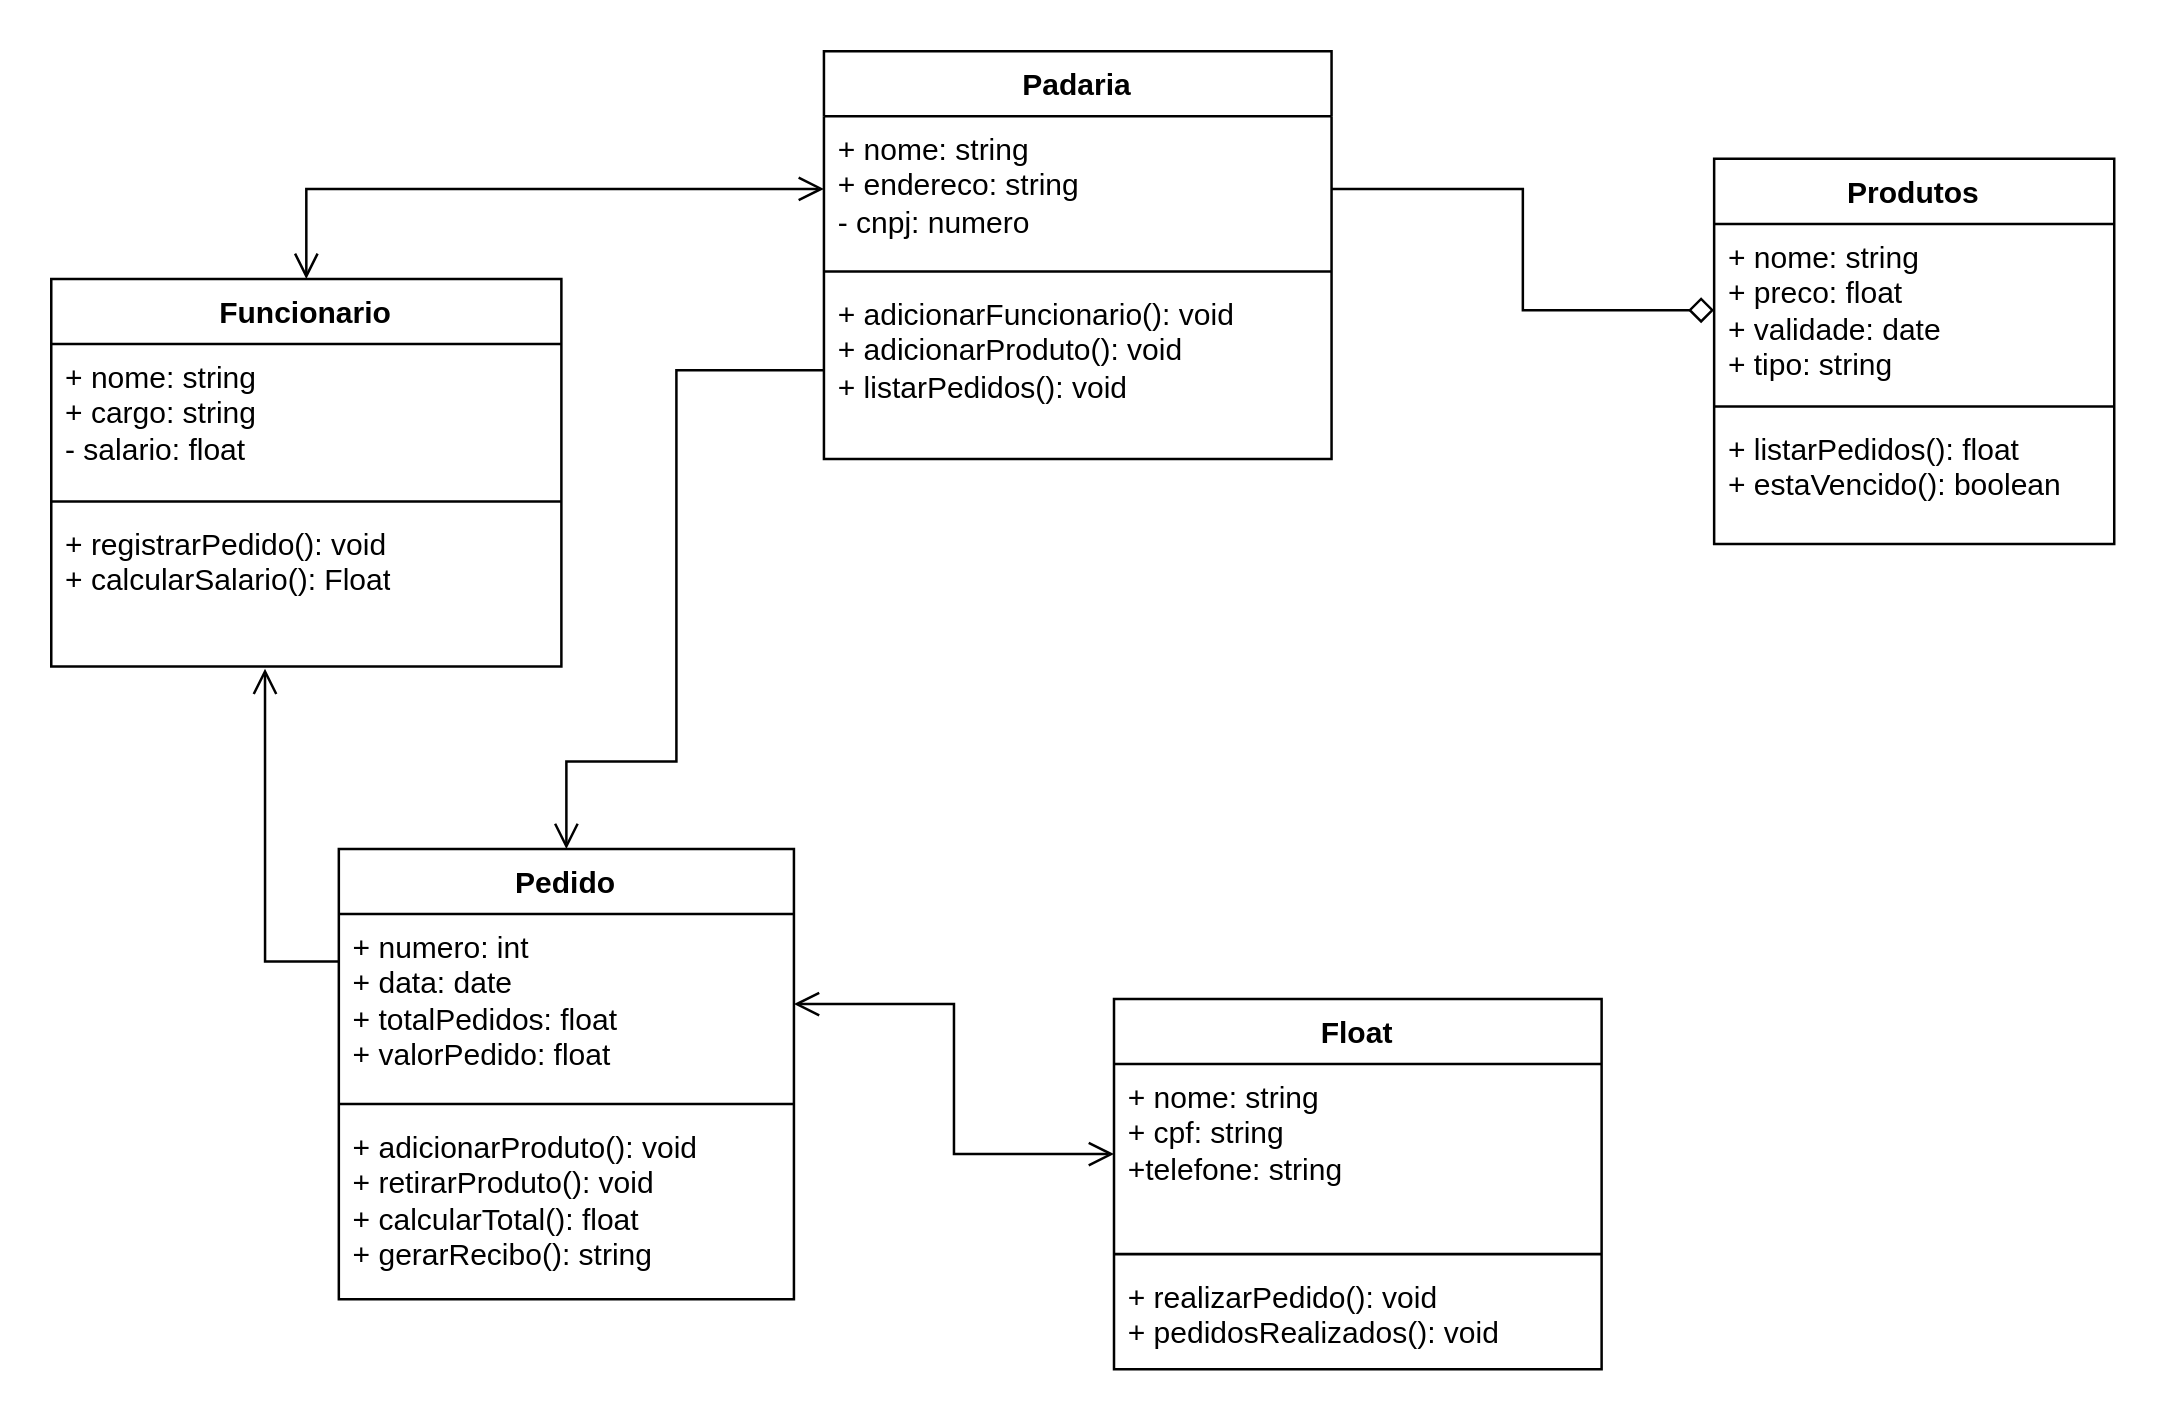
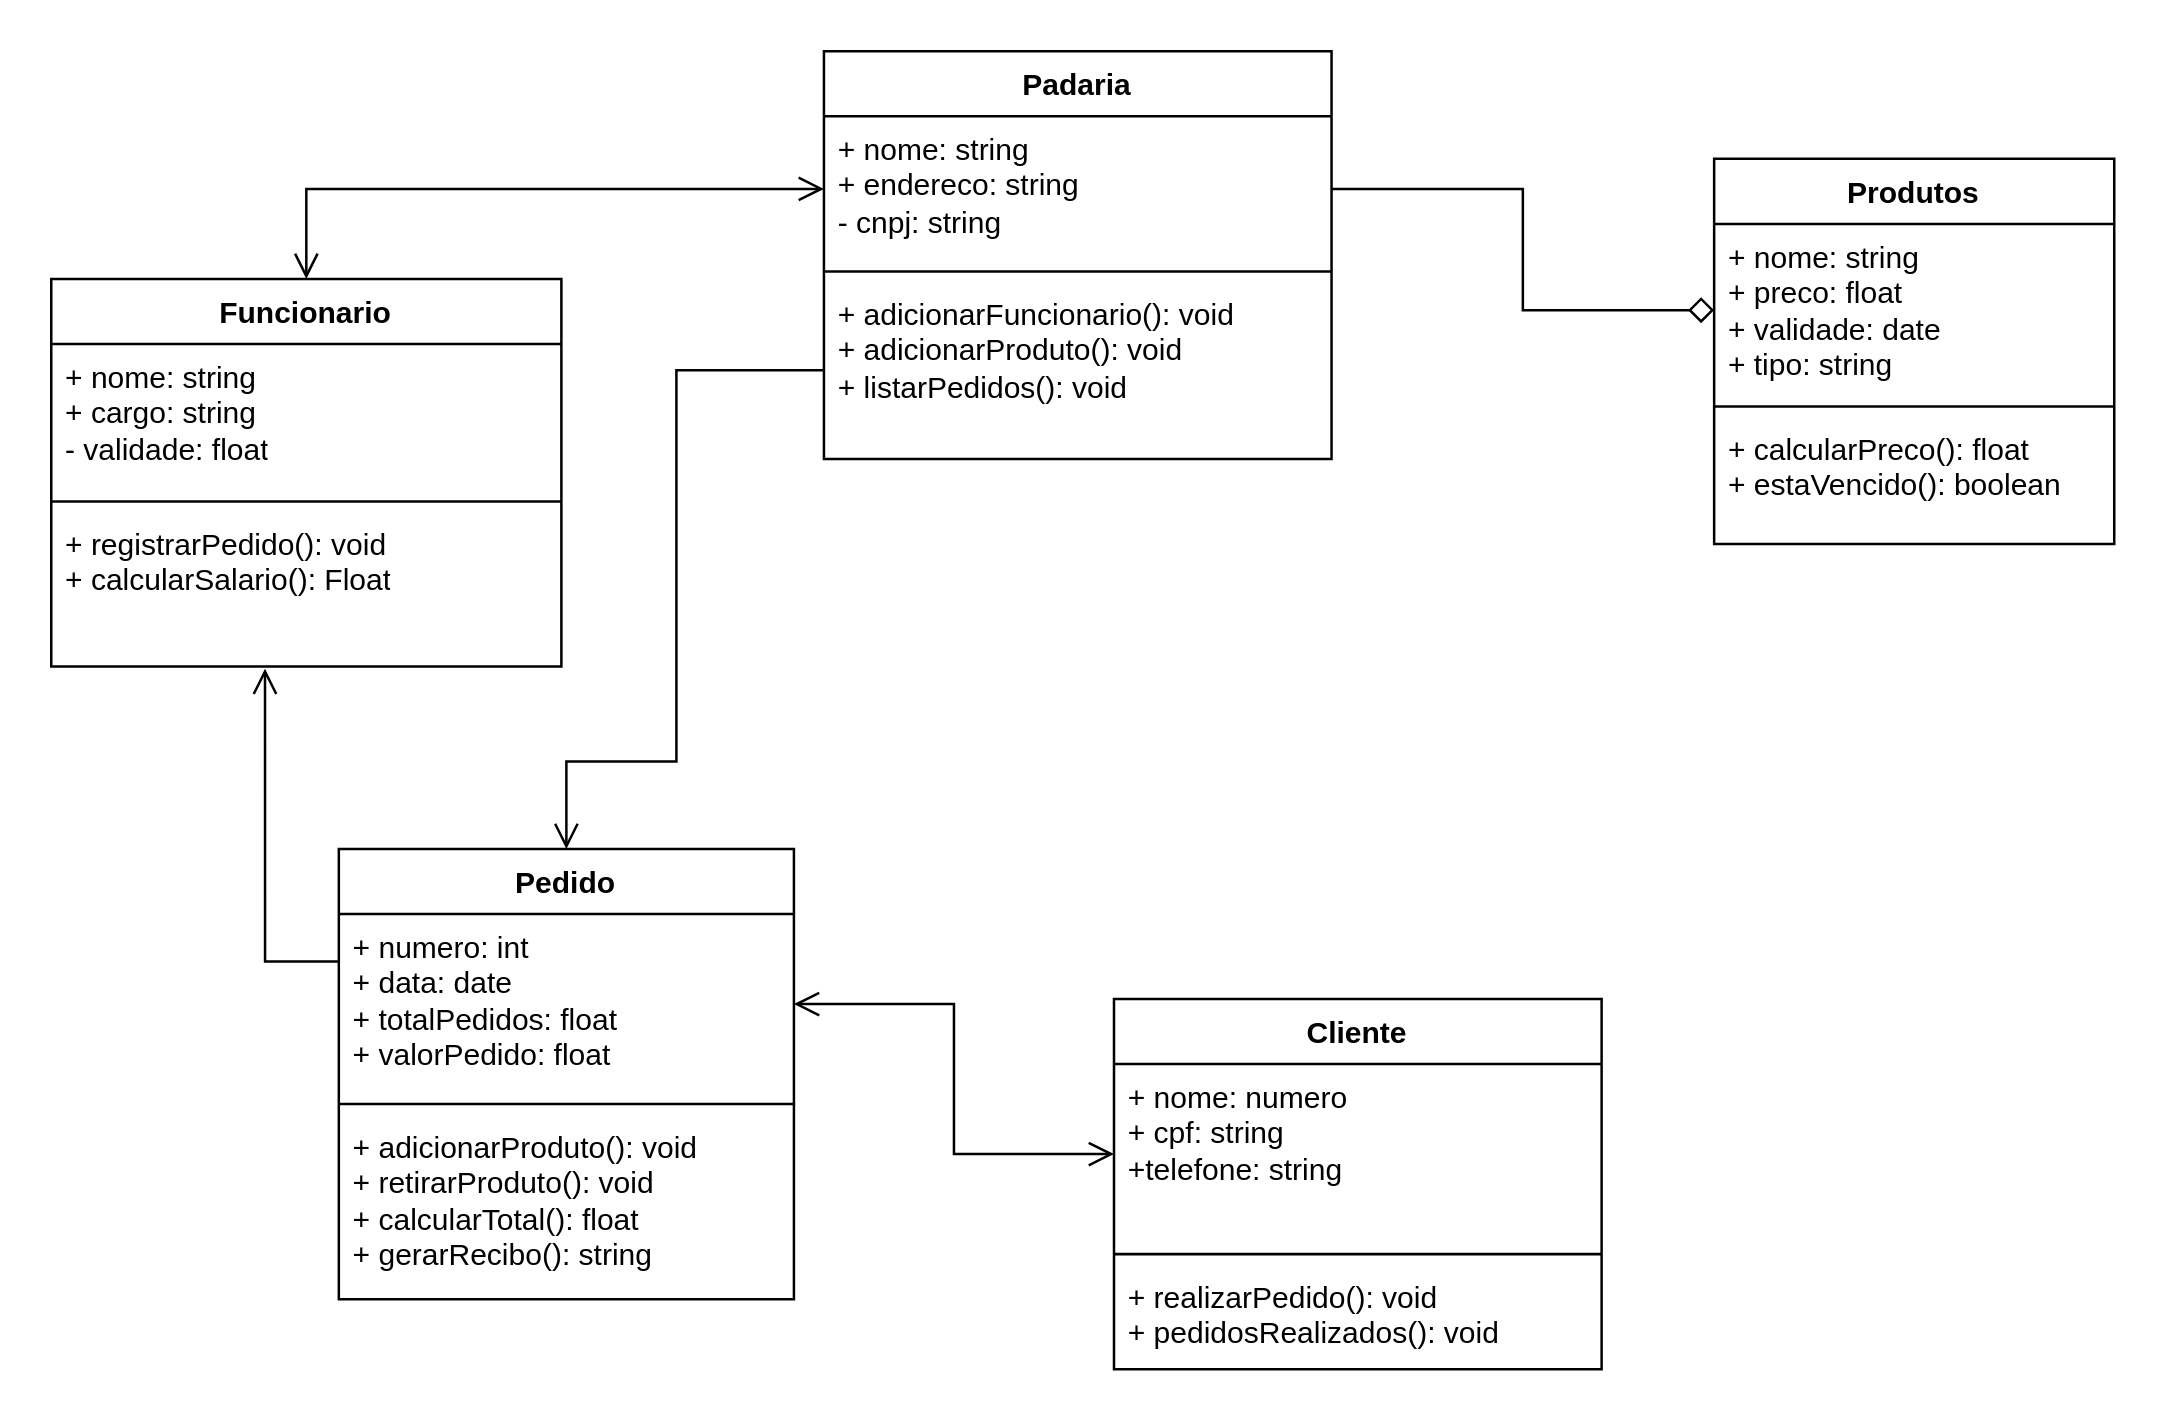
(974, 188) -> (974, 188)
(177, 415) -> (186, 415)
(1911, 470) -> (1911, 470)
(1358, 1034) -> (1358, 1034)
(1256, 1135) -> (1256, 1135)
